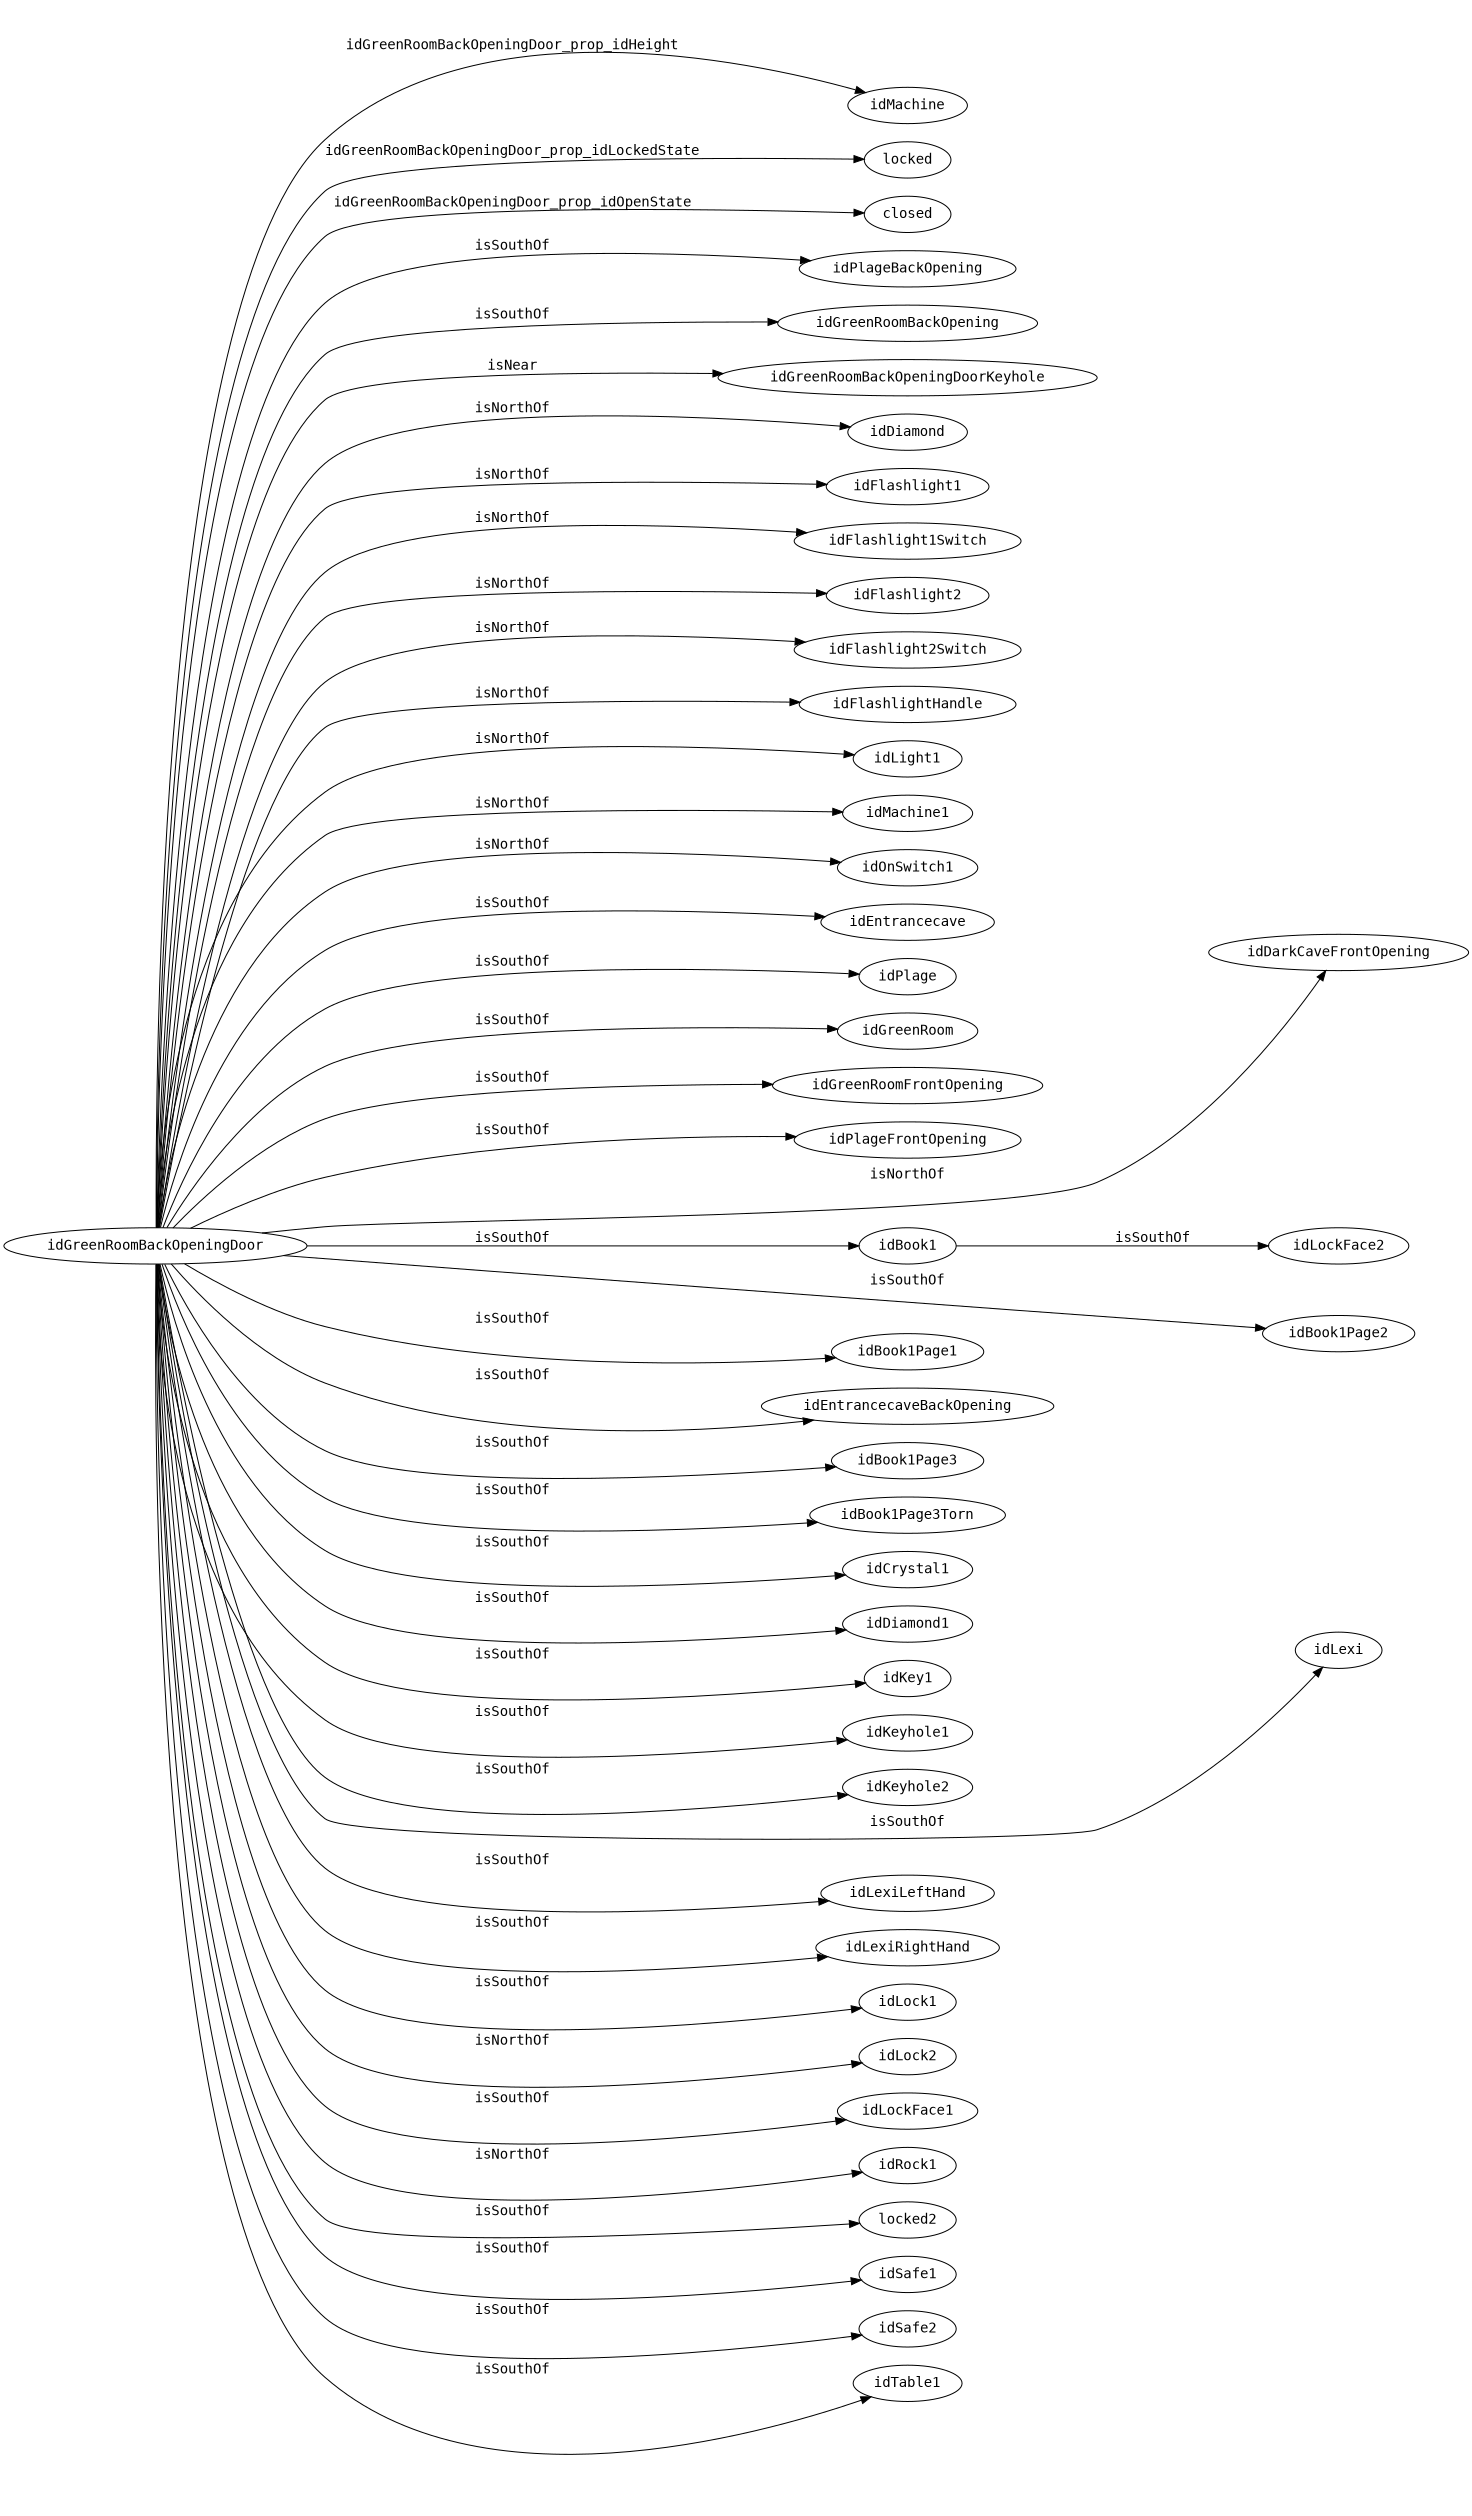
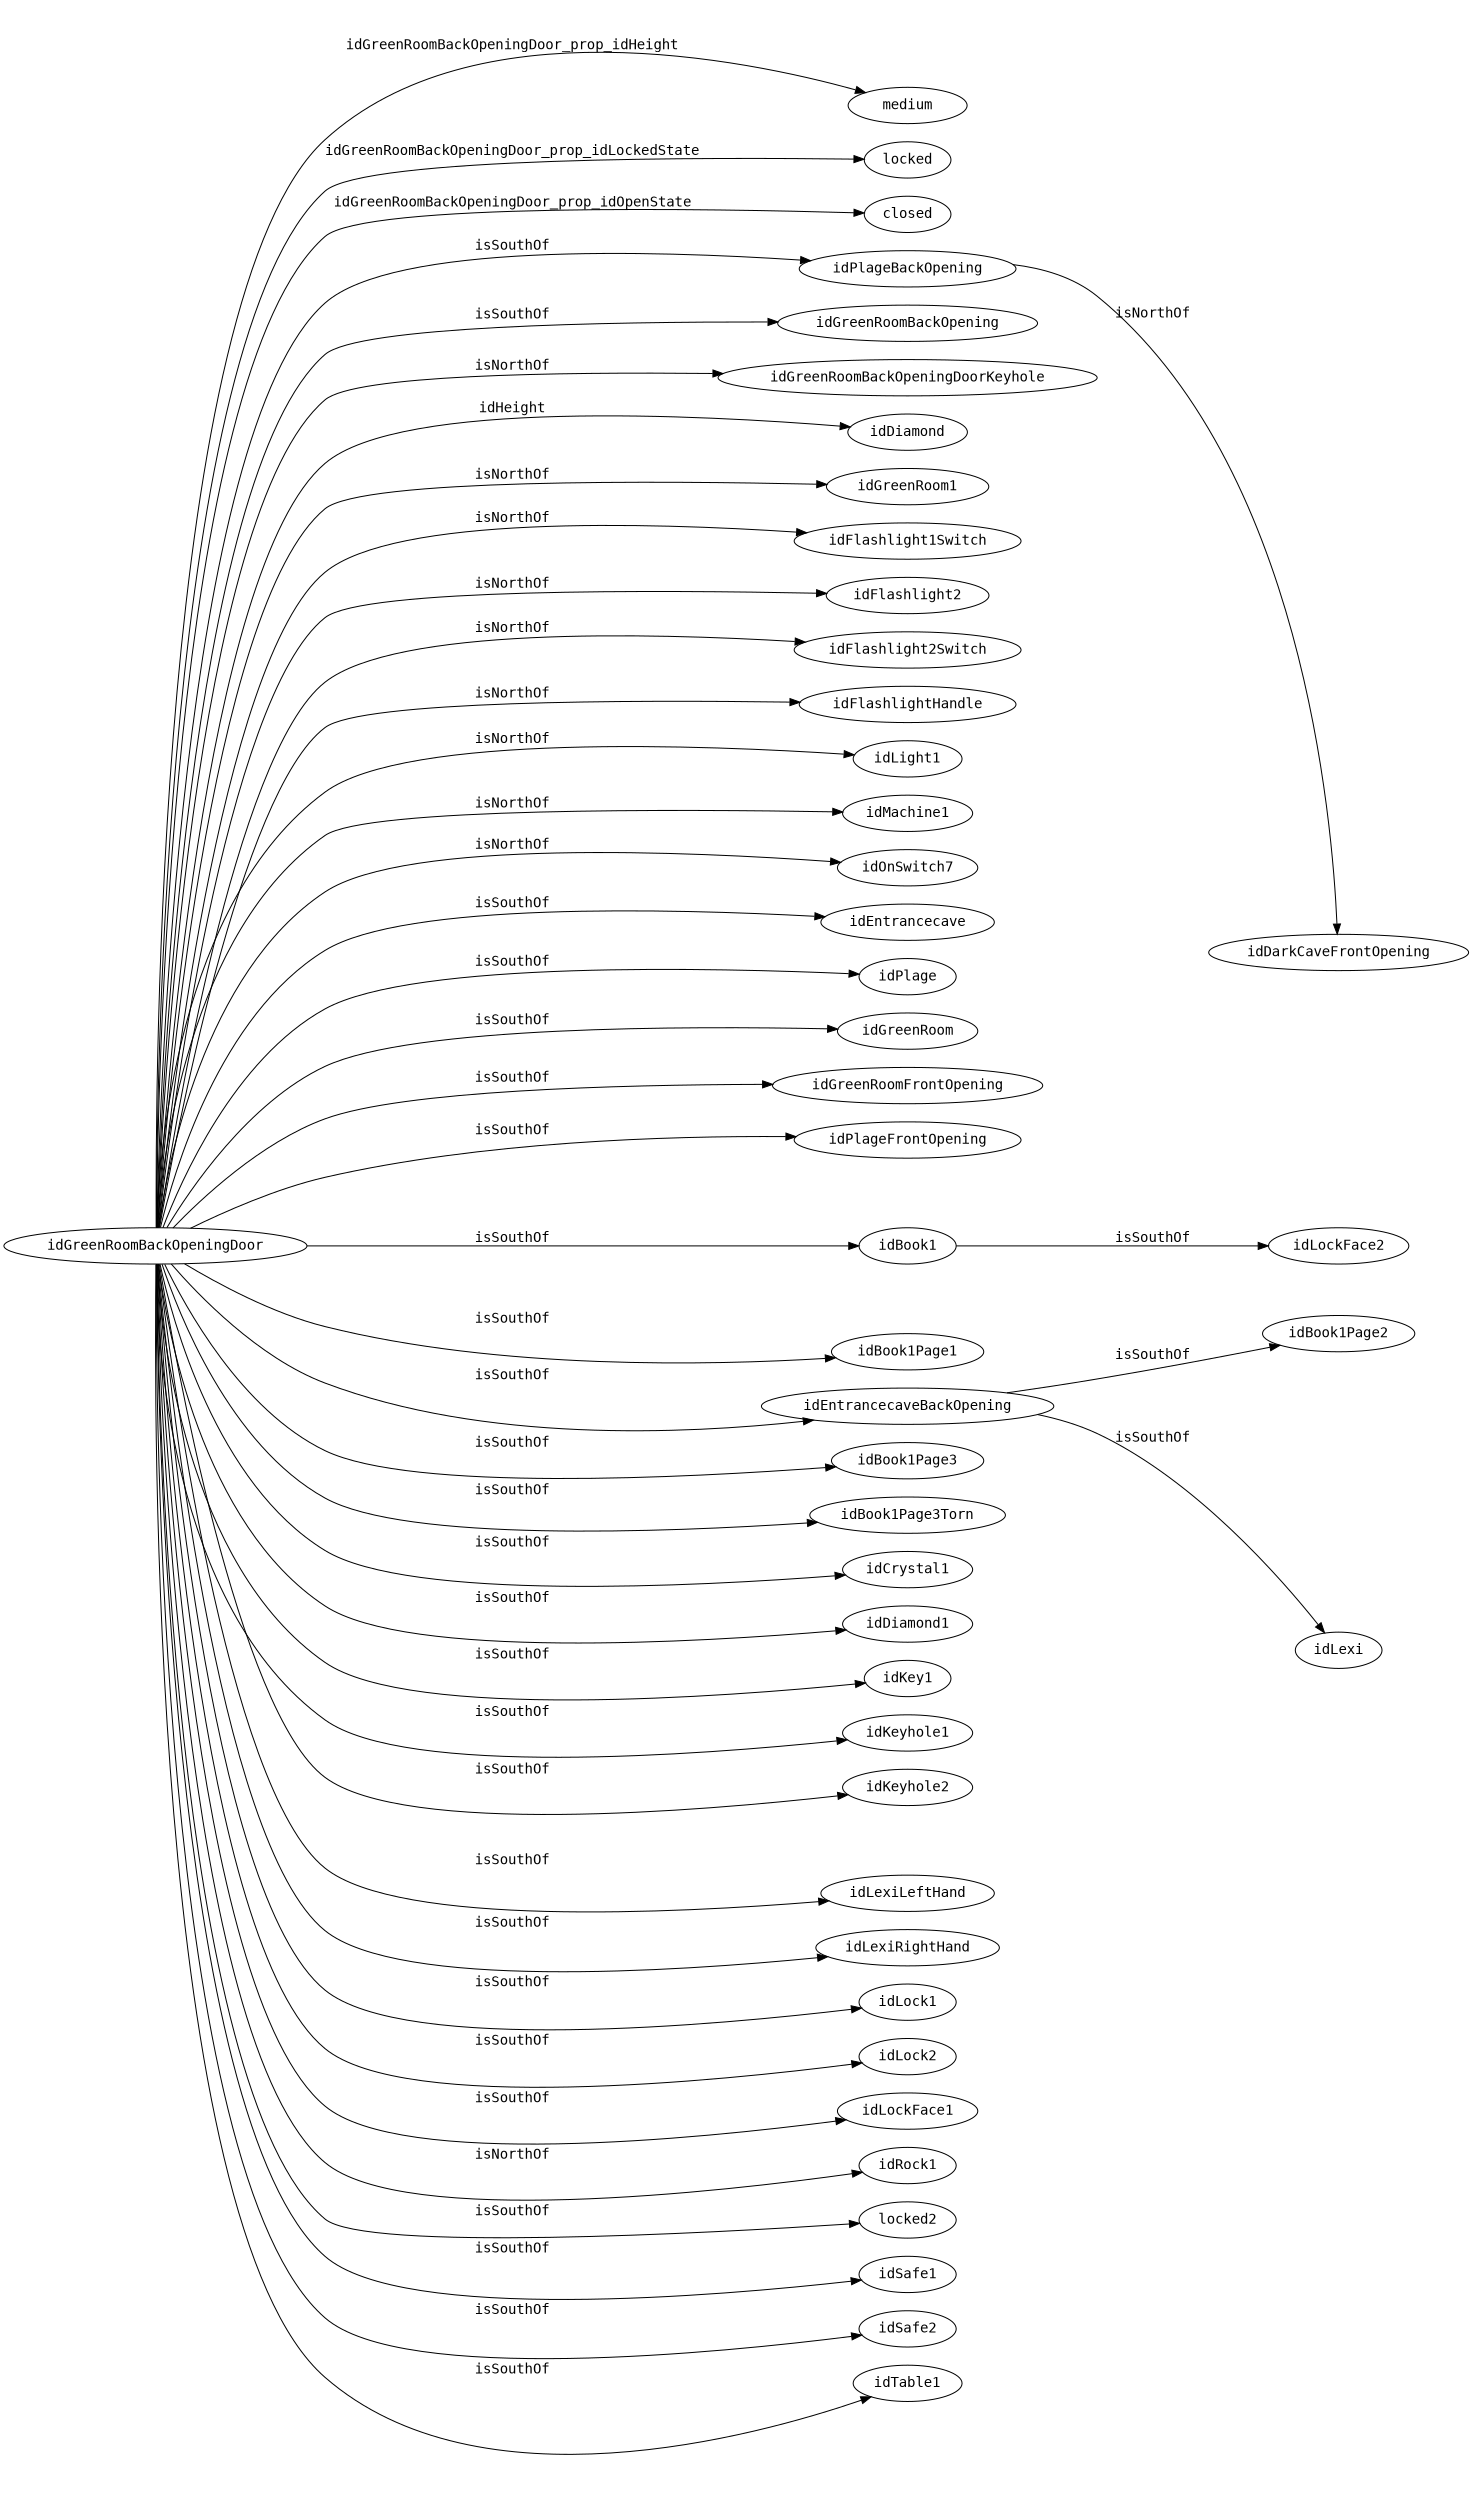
(908, 105) -> (908, 105)
(513, 366) -> (513, 366)
(513, 408) -> (513, 408)
(908, 487) -> (908, 487)
(908, 868) -> (908, 868)
(833, 1210) -> (1262, 542)
(770, 1292) -> (1139, 1372)
(553, 1837) -> (1194, 1497)
(513, 2041) -> (513, 2041)
